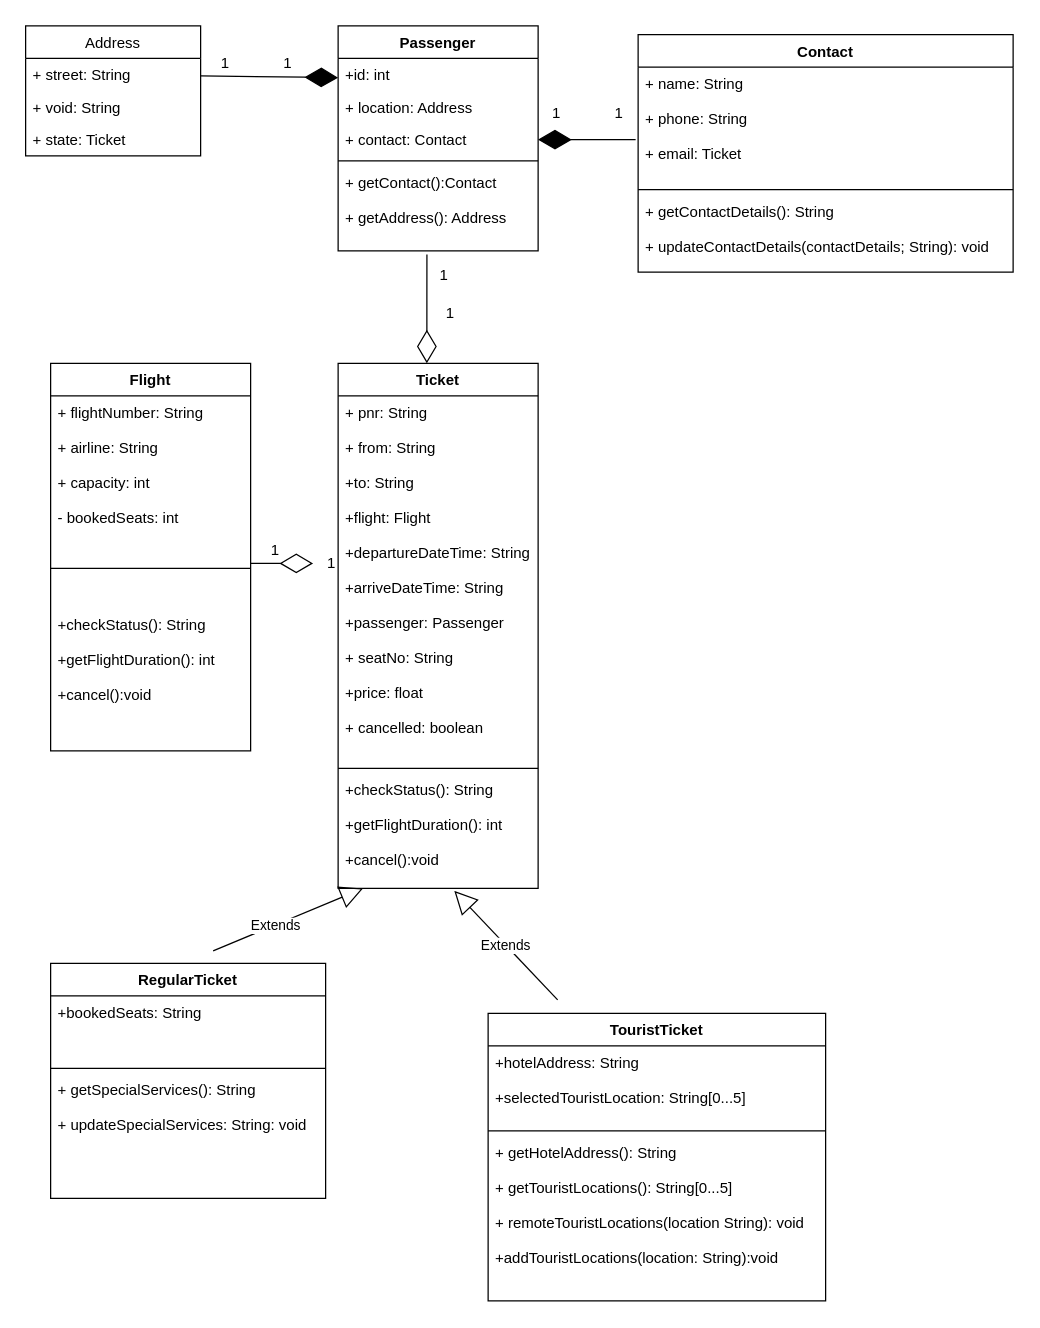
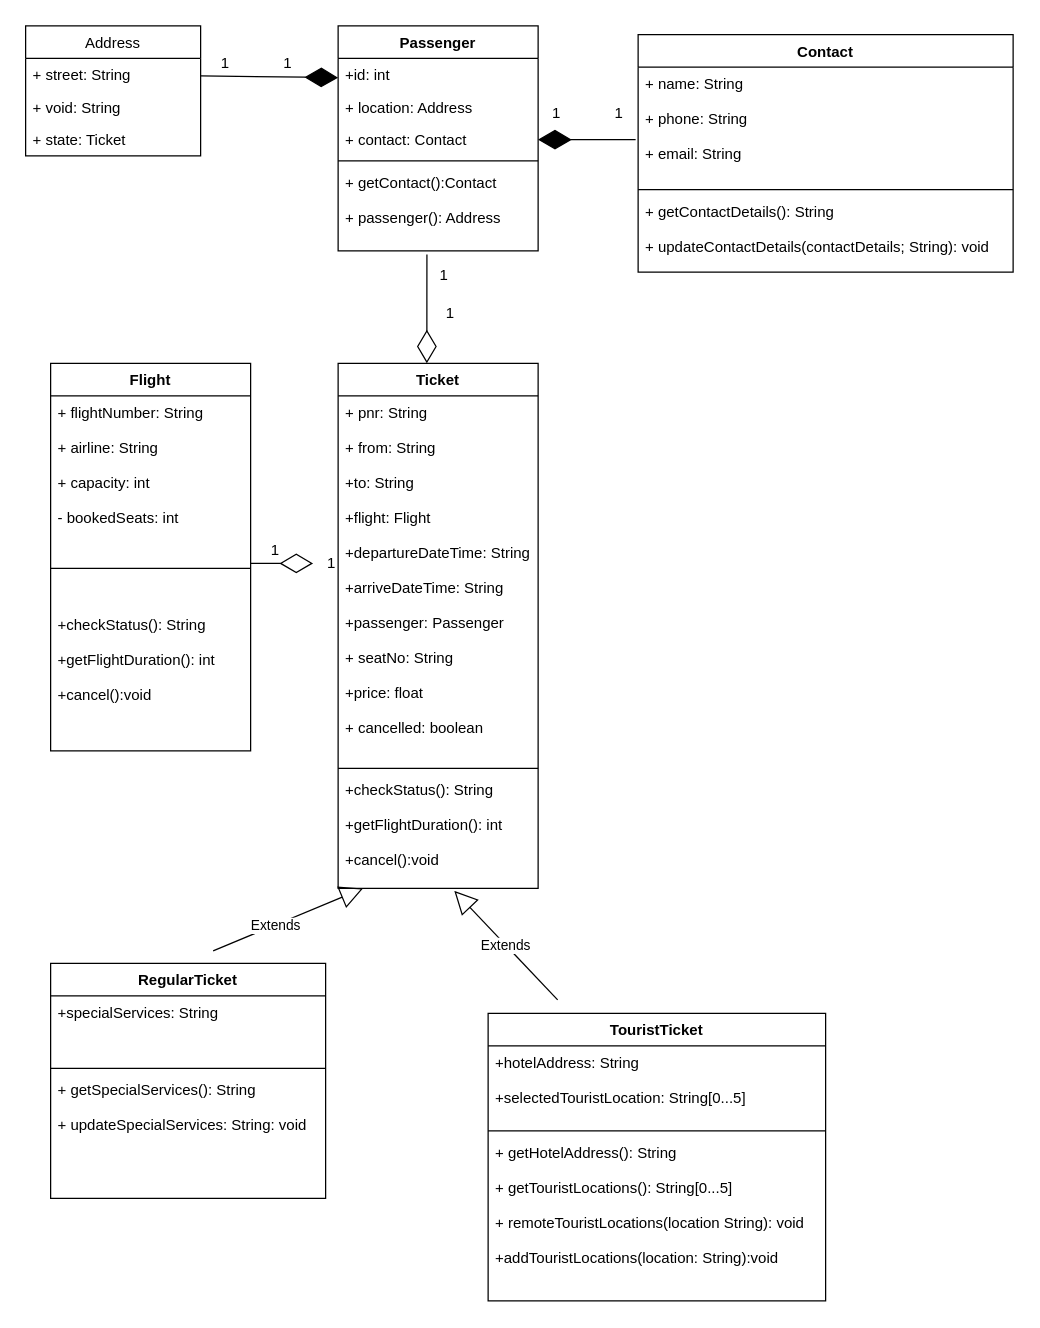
(696, 84) -> (696, 84)
(434, 183) -> (434, 183)
(136, 1013) -> (147, 1013)
